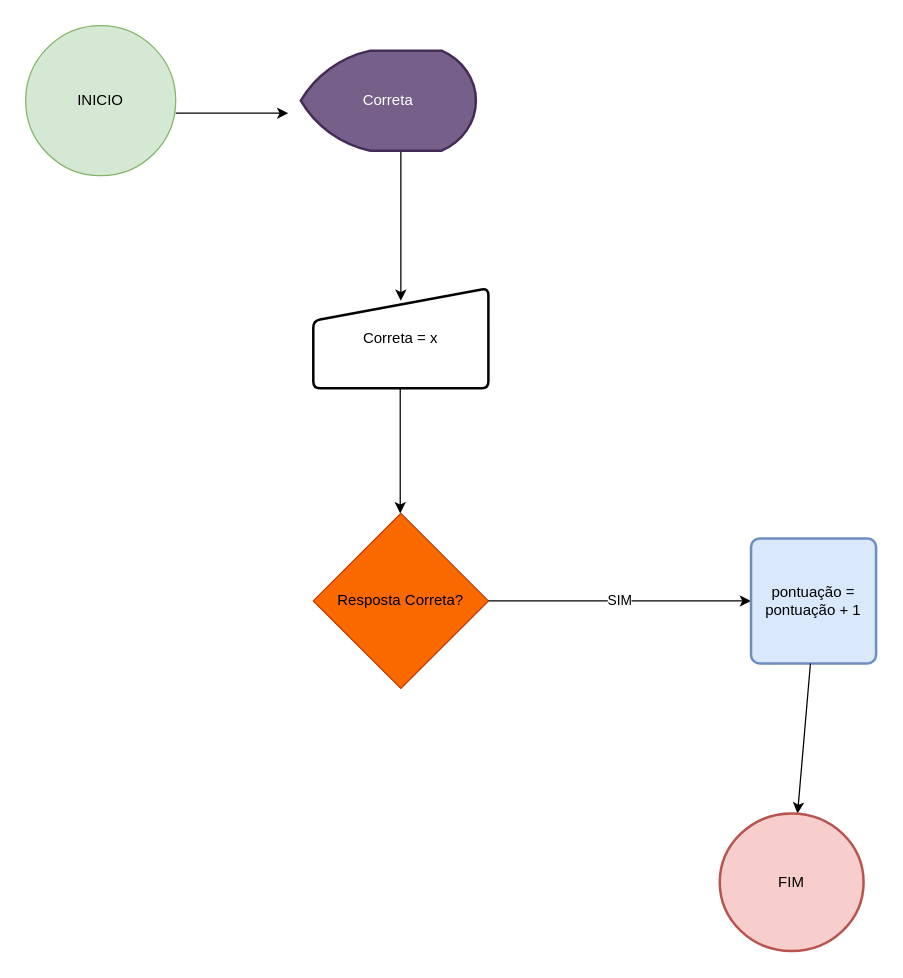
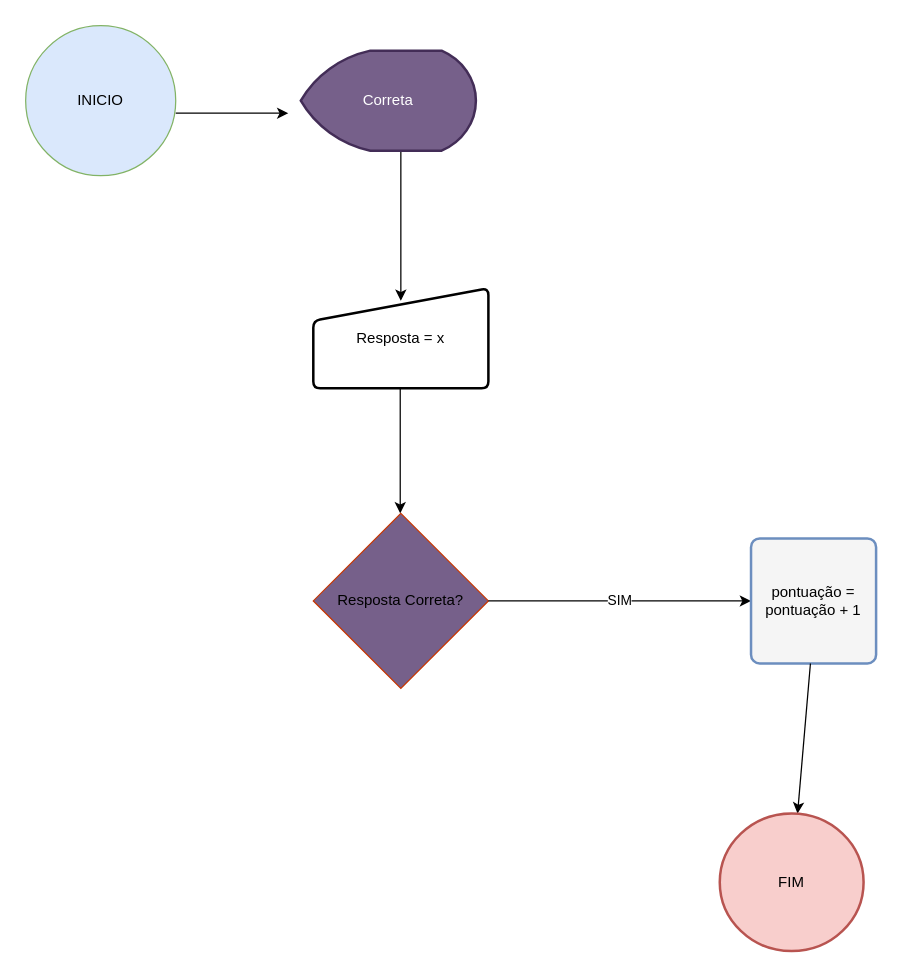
(101, 101) -> (101, 101)
(401, 338) -> (401, 338)
(401, 601) -> (401, 601)
(813, 601) -> (813, 601)
